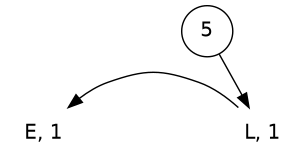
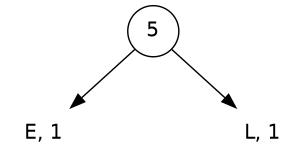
(160, 73) -> (108, 74)
